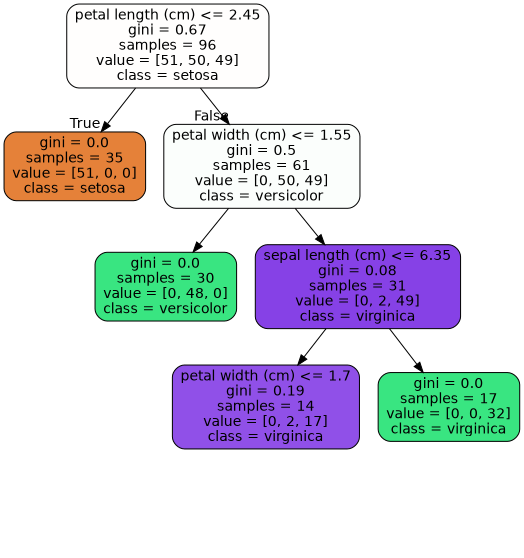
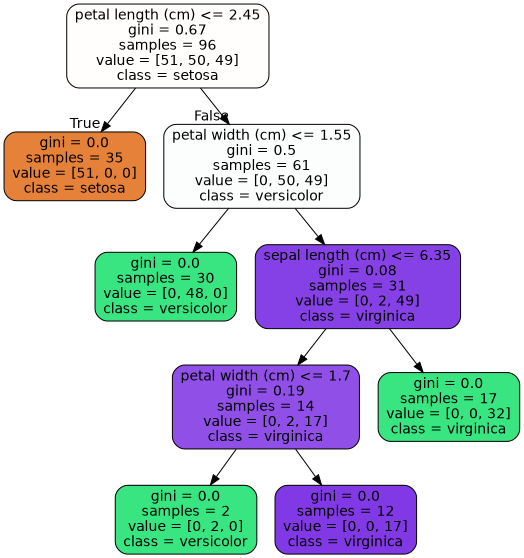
none -> (186, 520)
none -> (346, 520)
